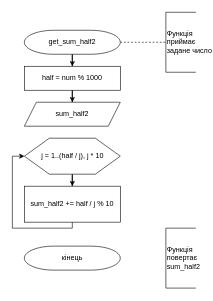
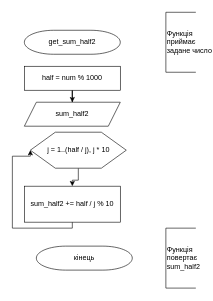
(142, 42) -> none
(72, 62) -> none
(72, 156) -> (78, 150)
(72, 258) -> (84, 258)
